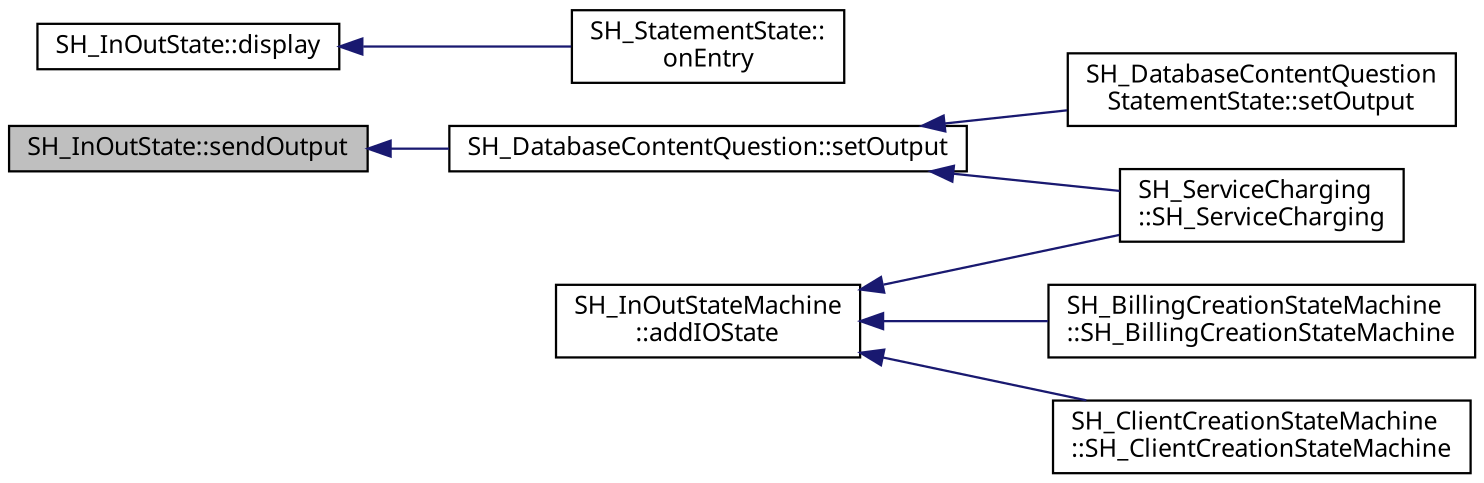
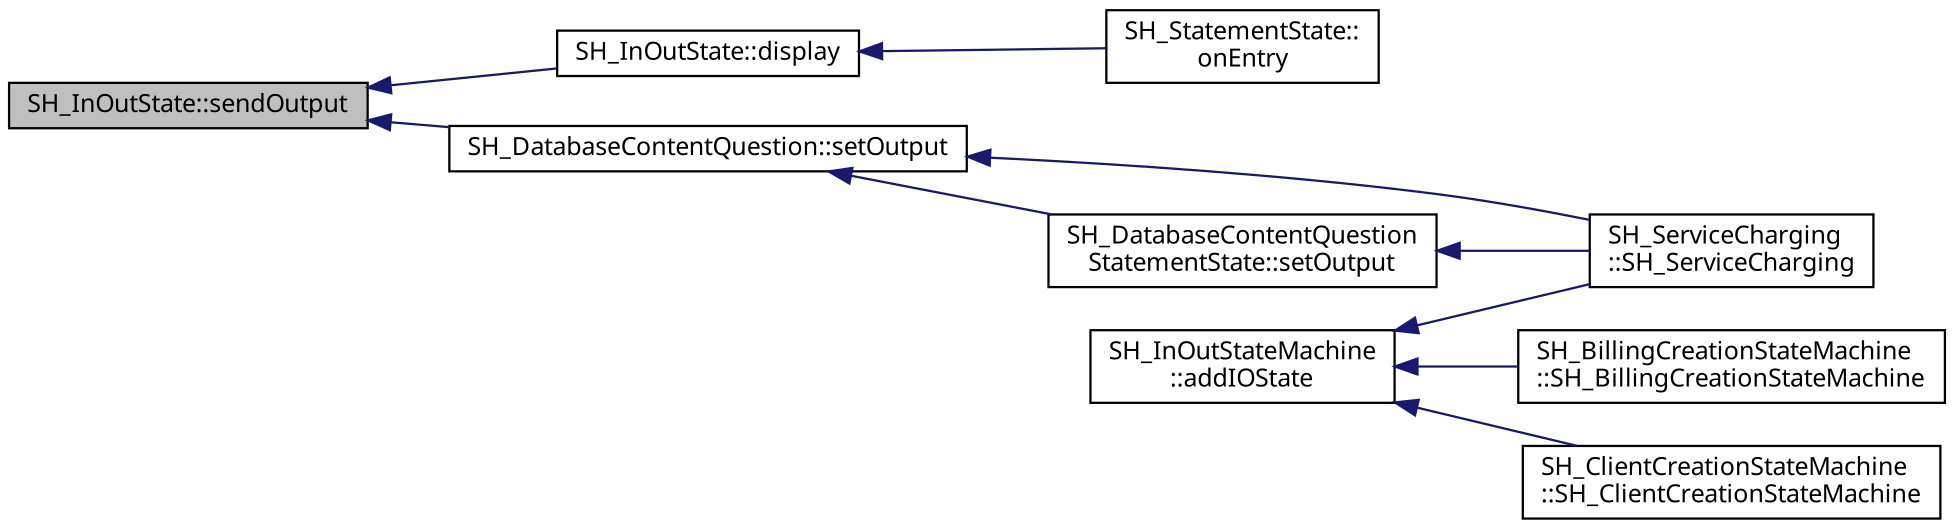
none -> (473, 77)
none -> (1525, 251)
